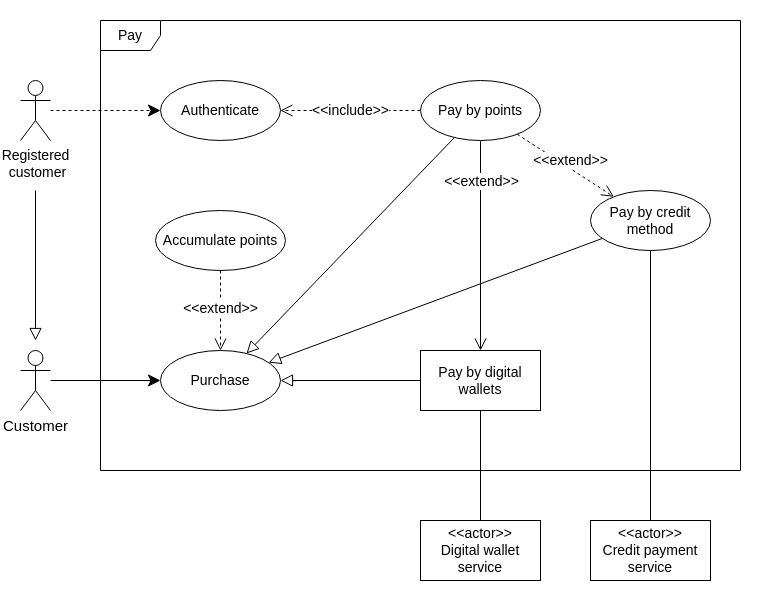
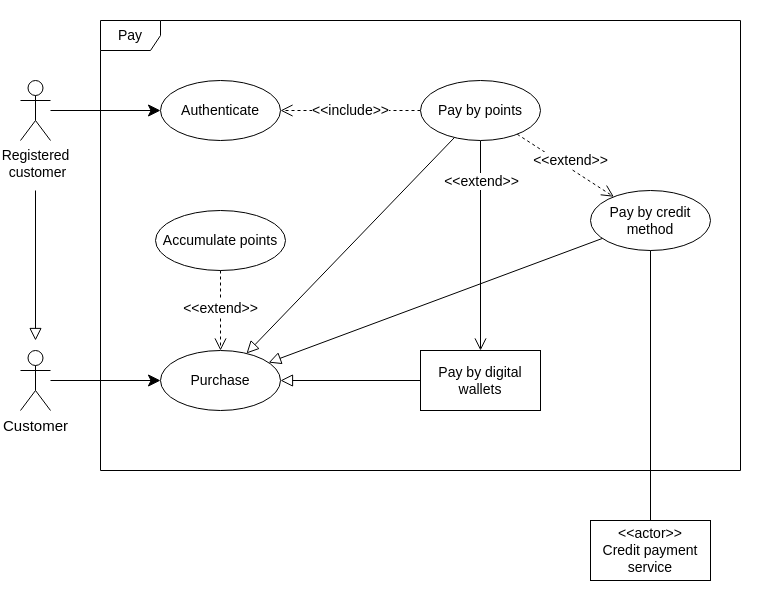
(102, 111) -> (102, 111)
(481, 466) -> none
(481, 551) -> none
